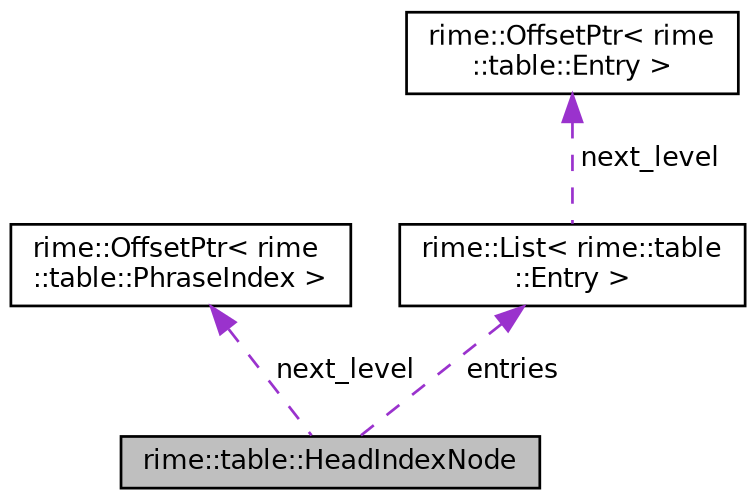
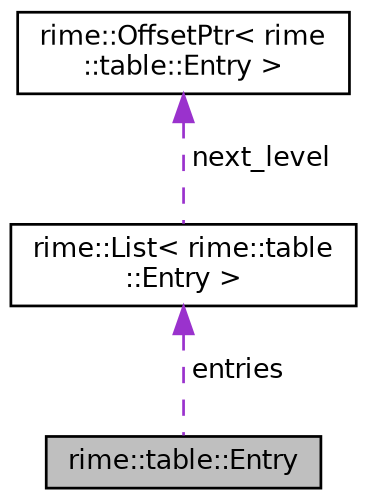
(181, 265) -> none
(330, 462) -> (184, 462)
